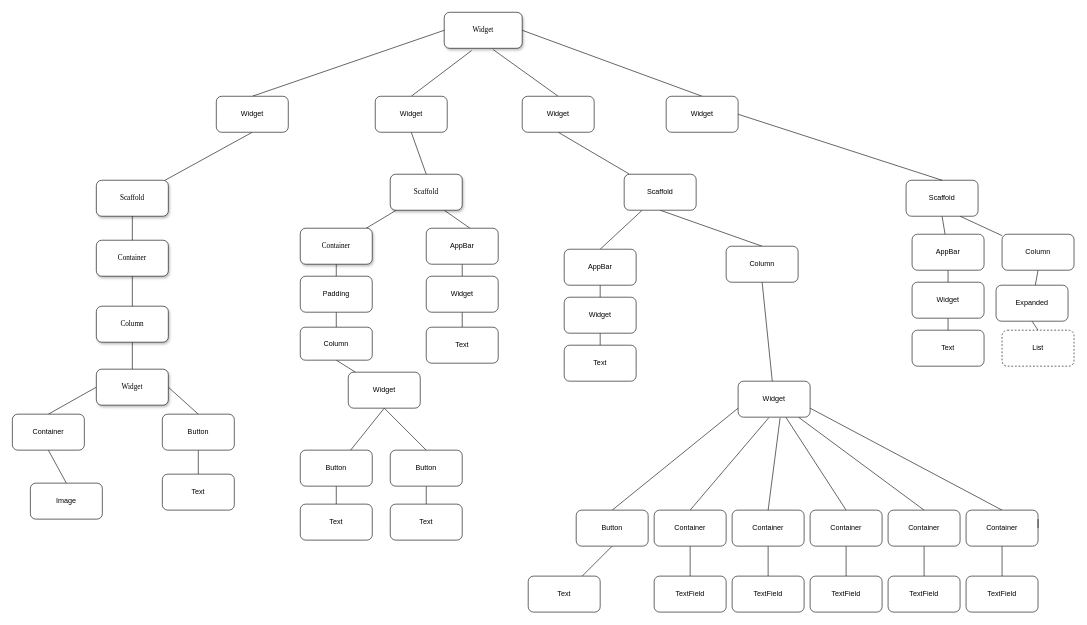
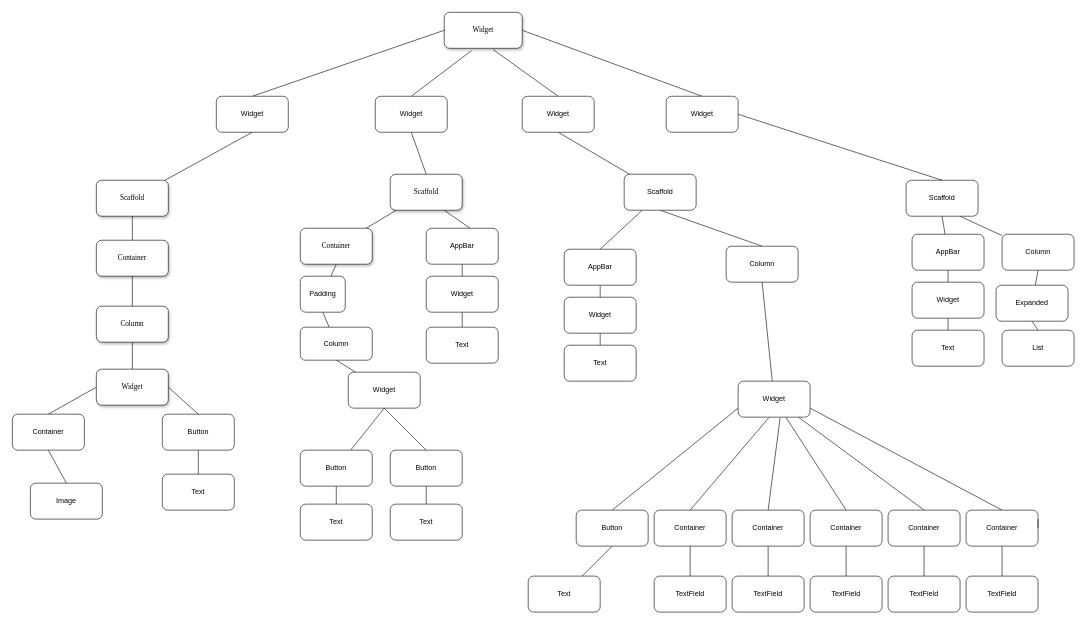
(336, 294) -> (323, 294)
(1038, 348) -> (1038, 348)
